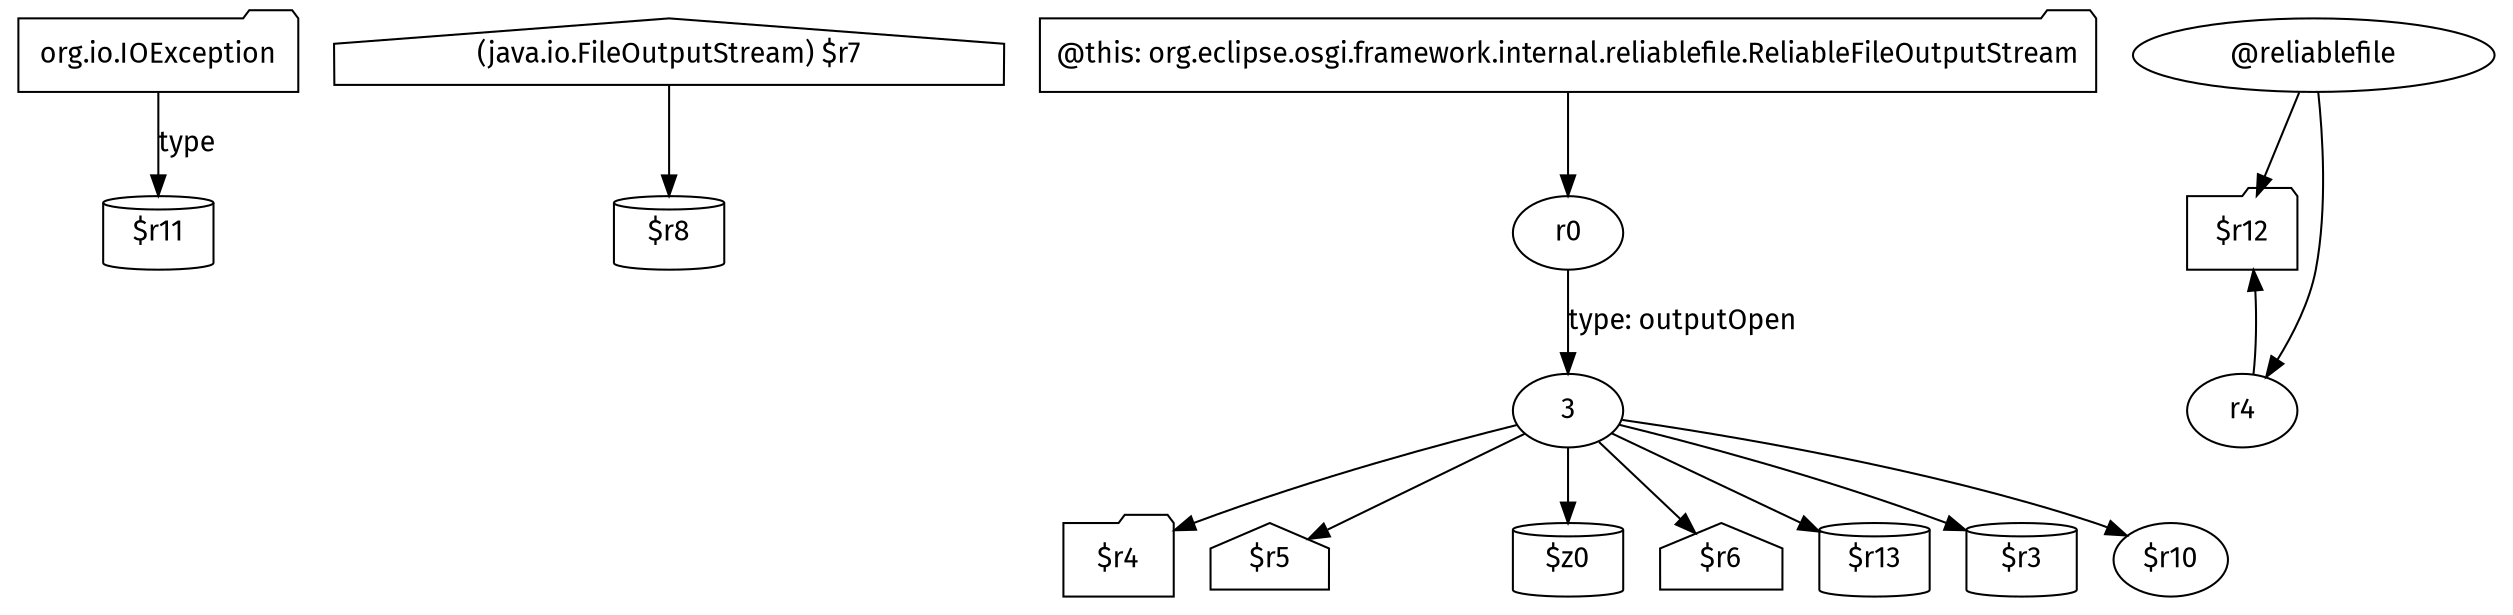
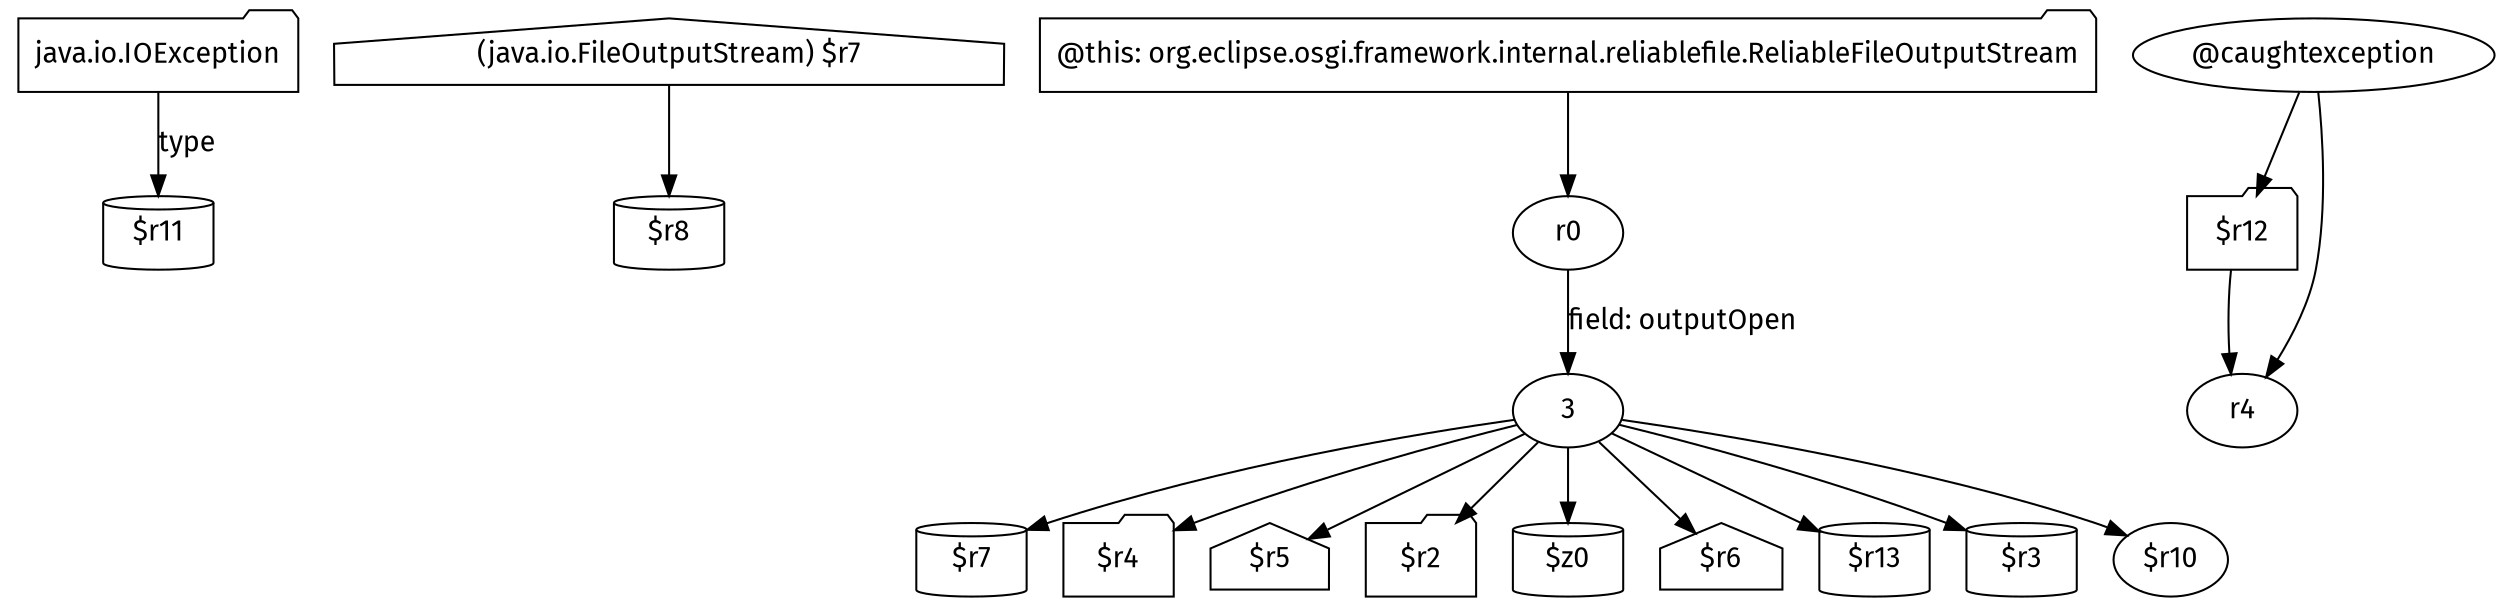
(158, 55) -> (158, 55)
(2314, 55) -> (2314, 55)
(1682, 322) -> (1682, 322)
(2256, 332) -> (2229, 312)
none -> (971, 560)
none -> (1421, 560)
